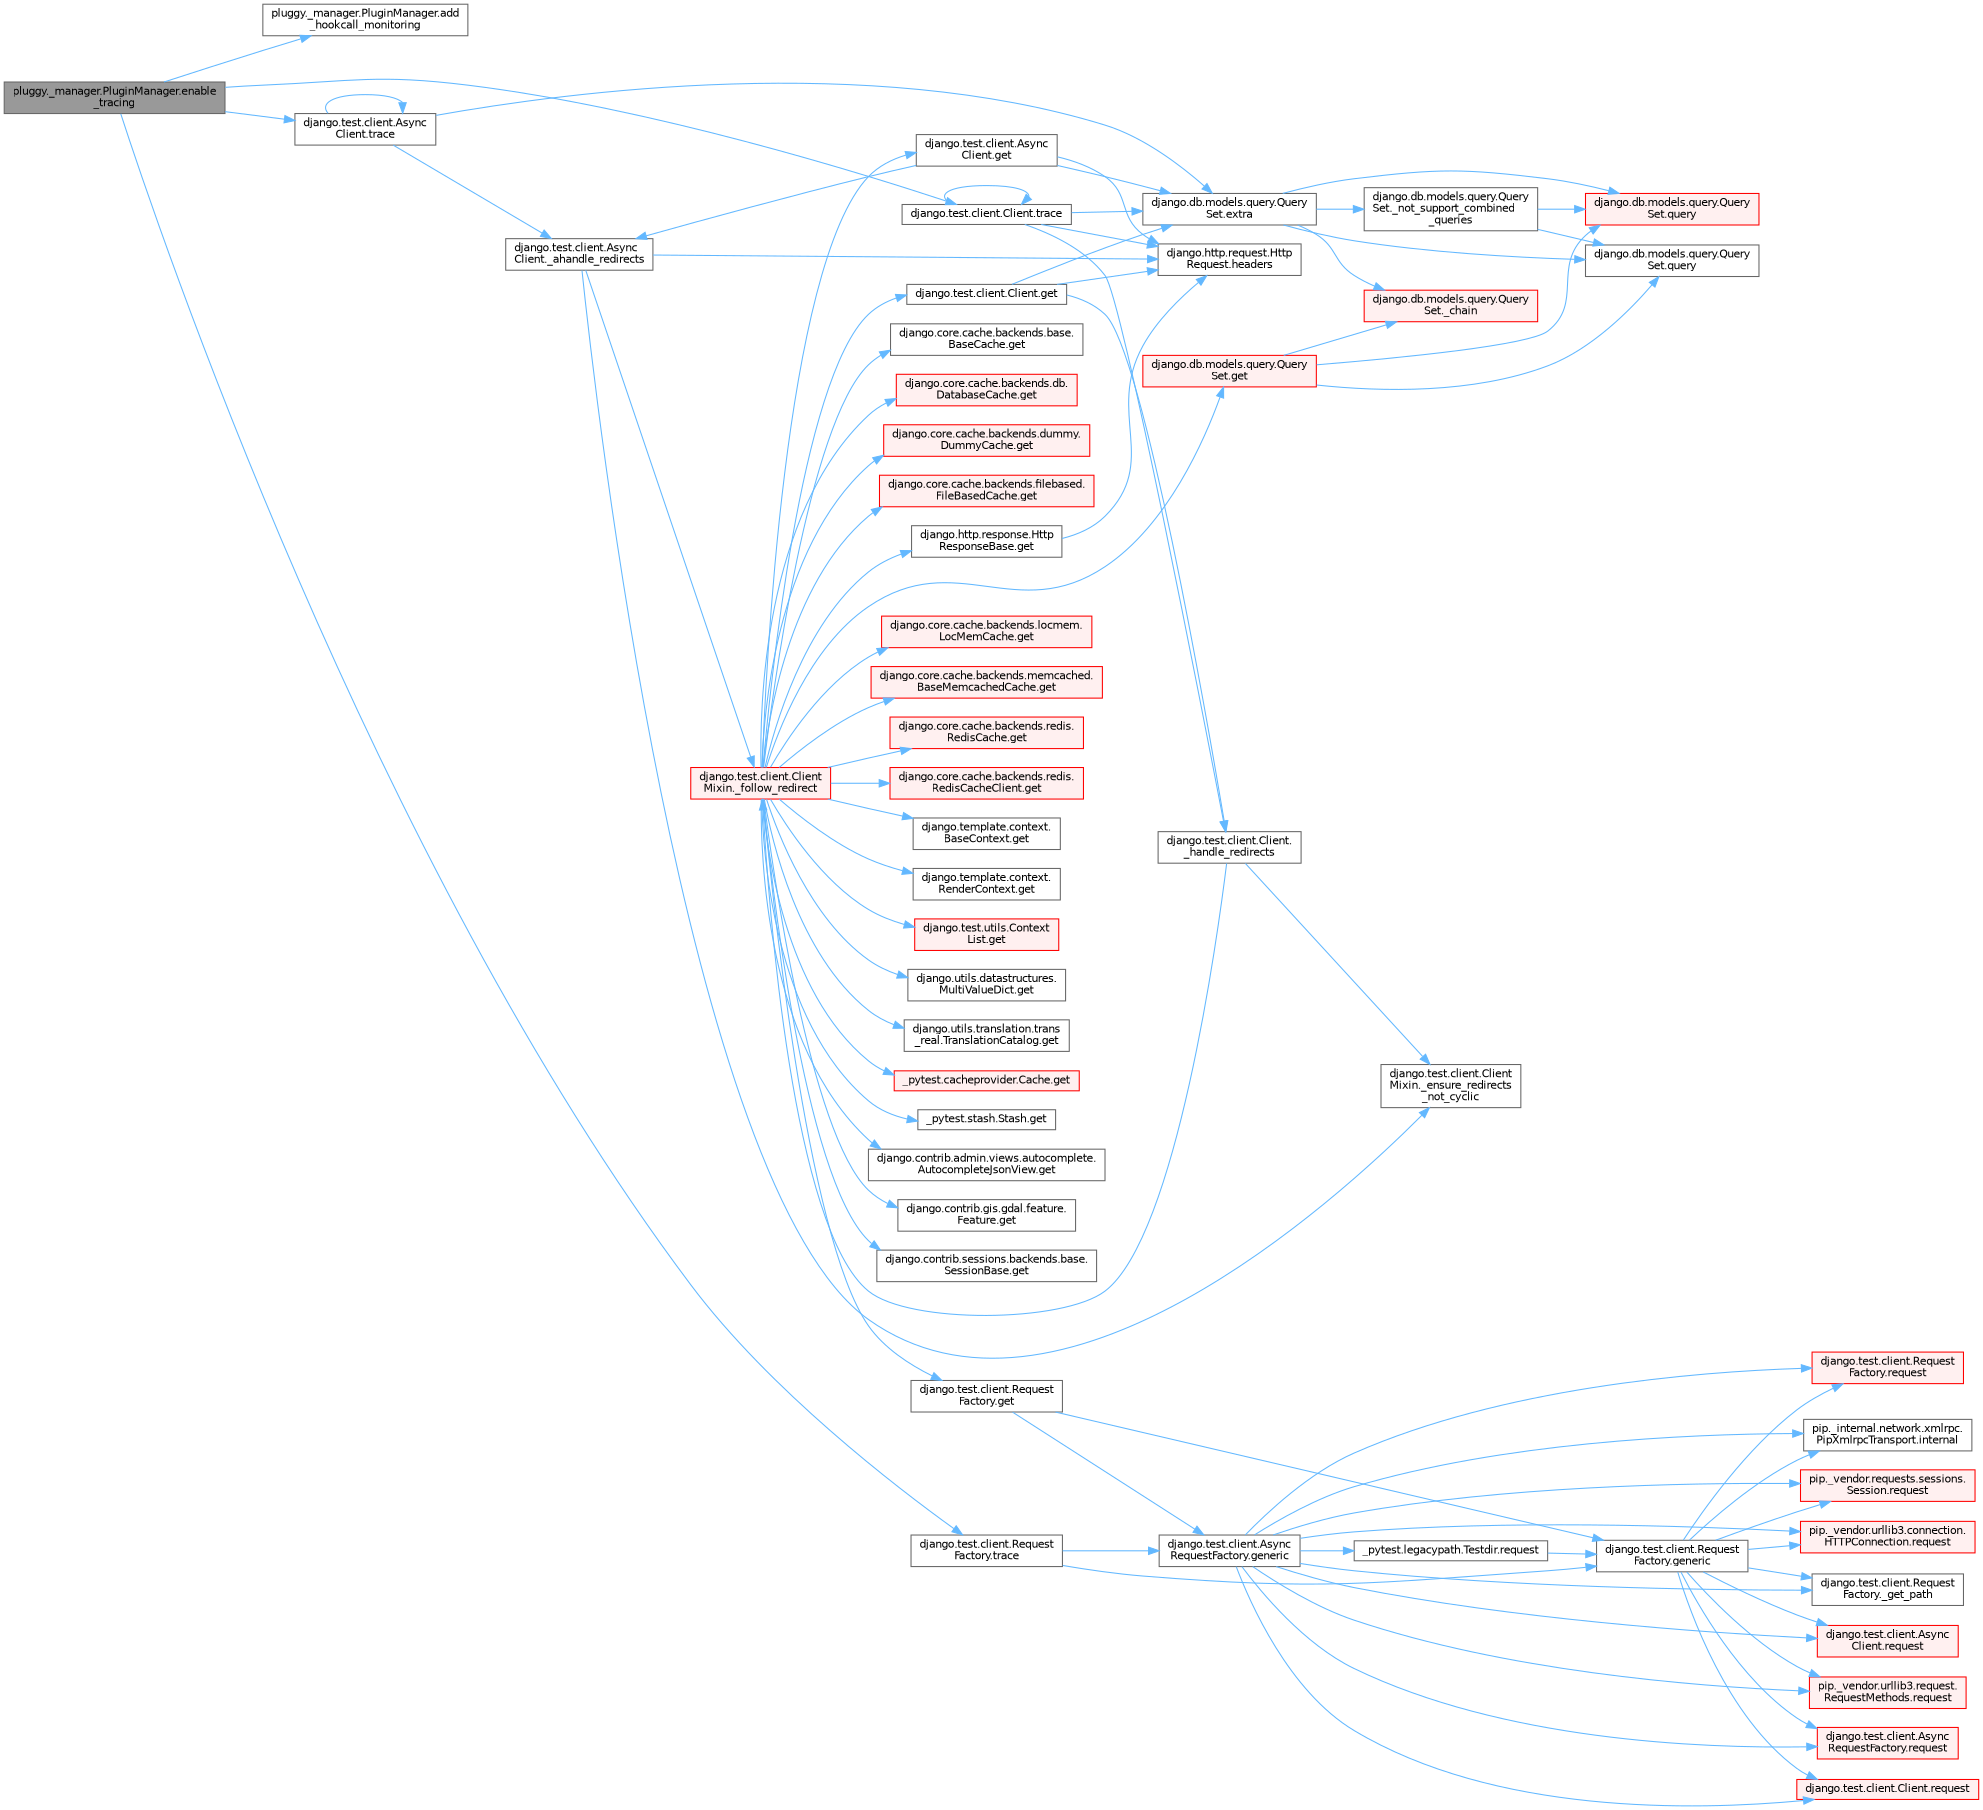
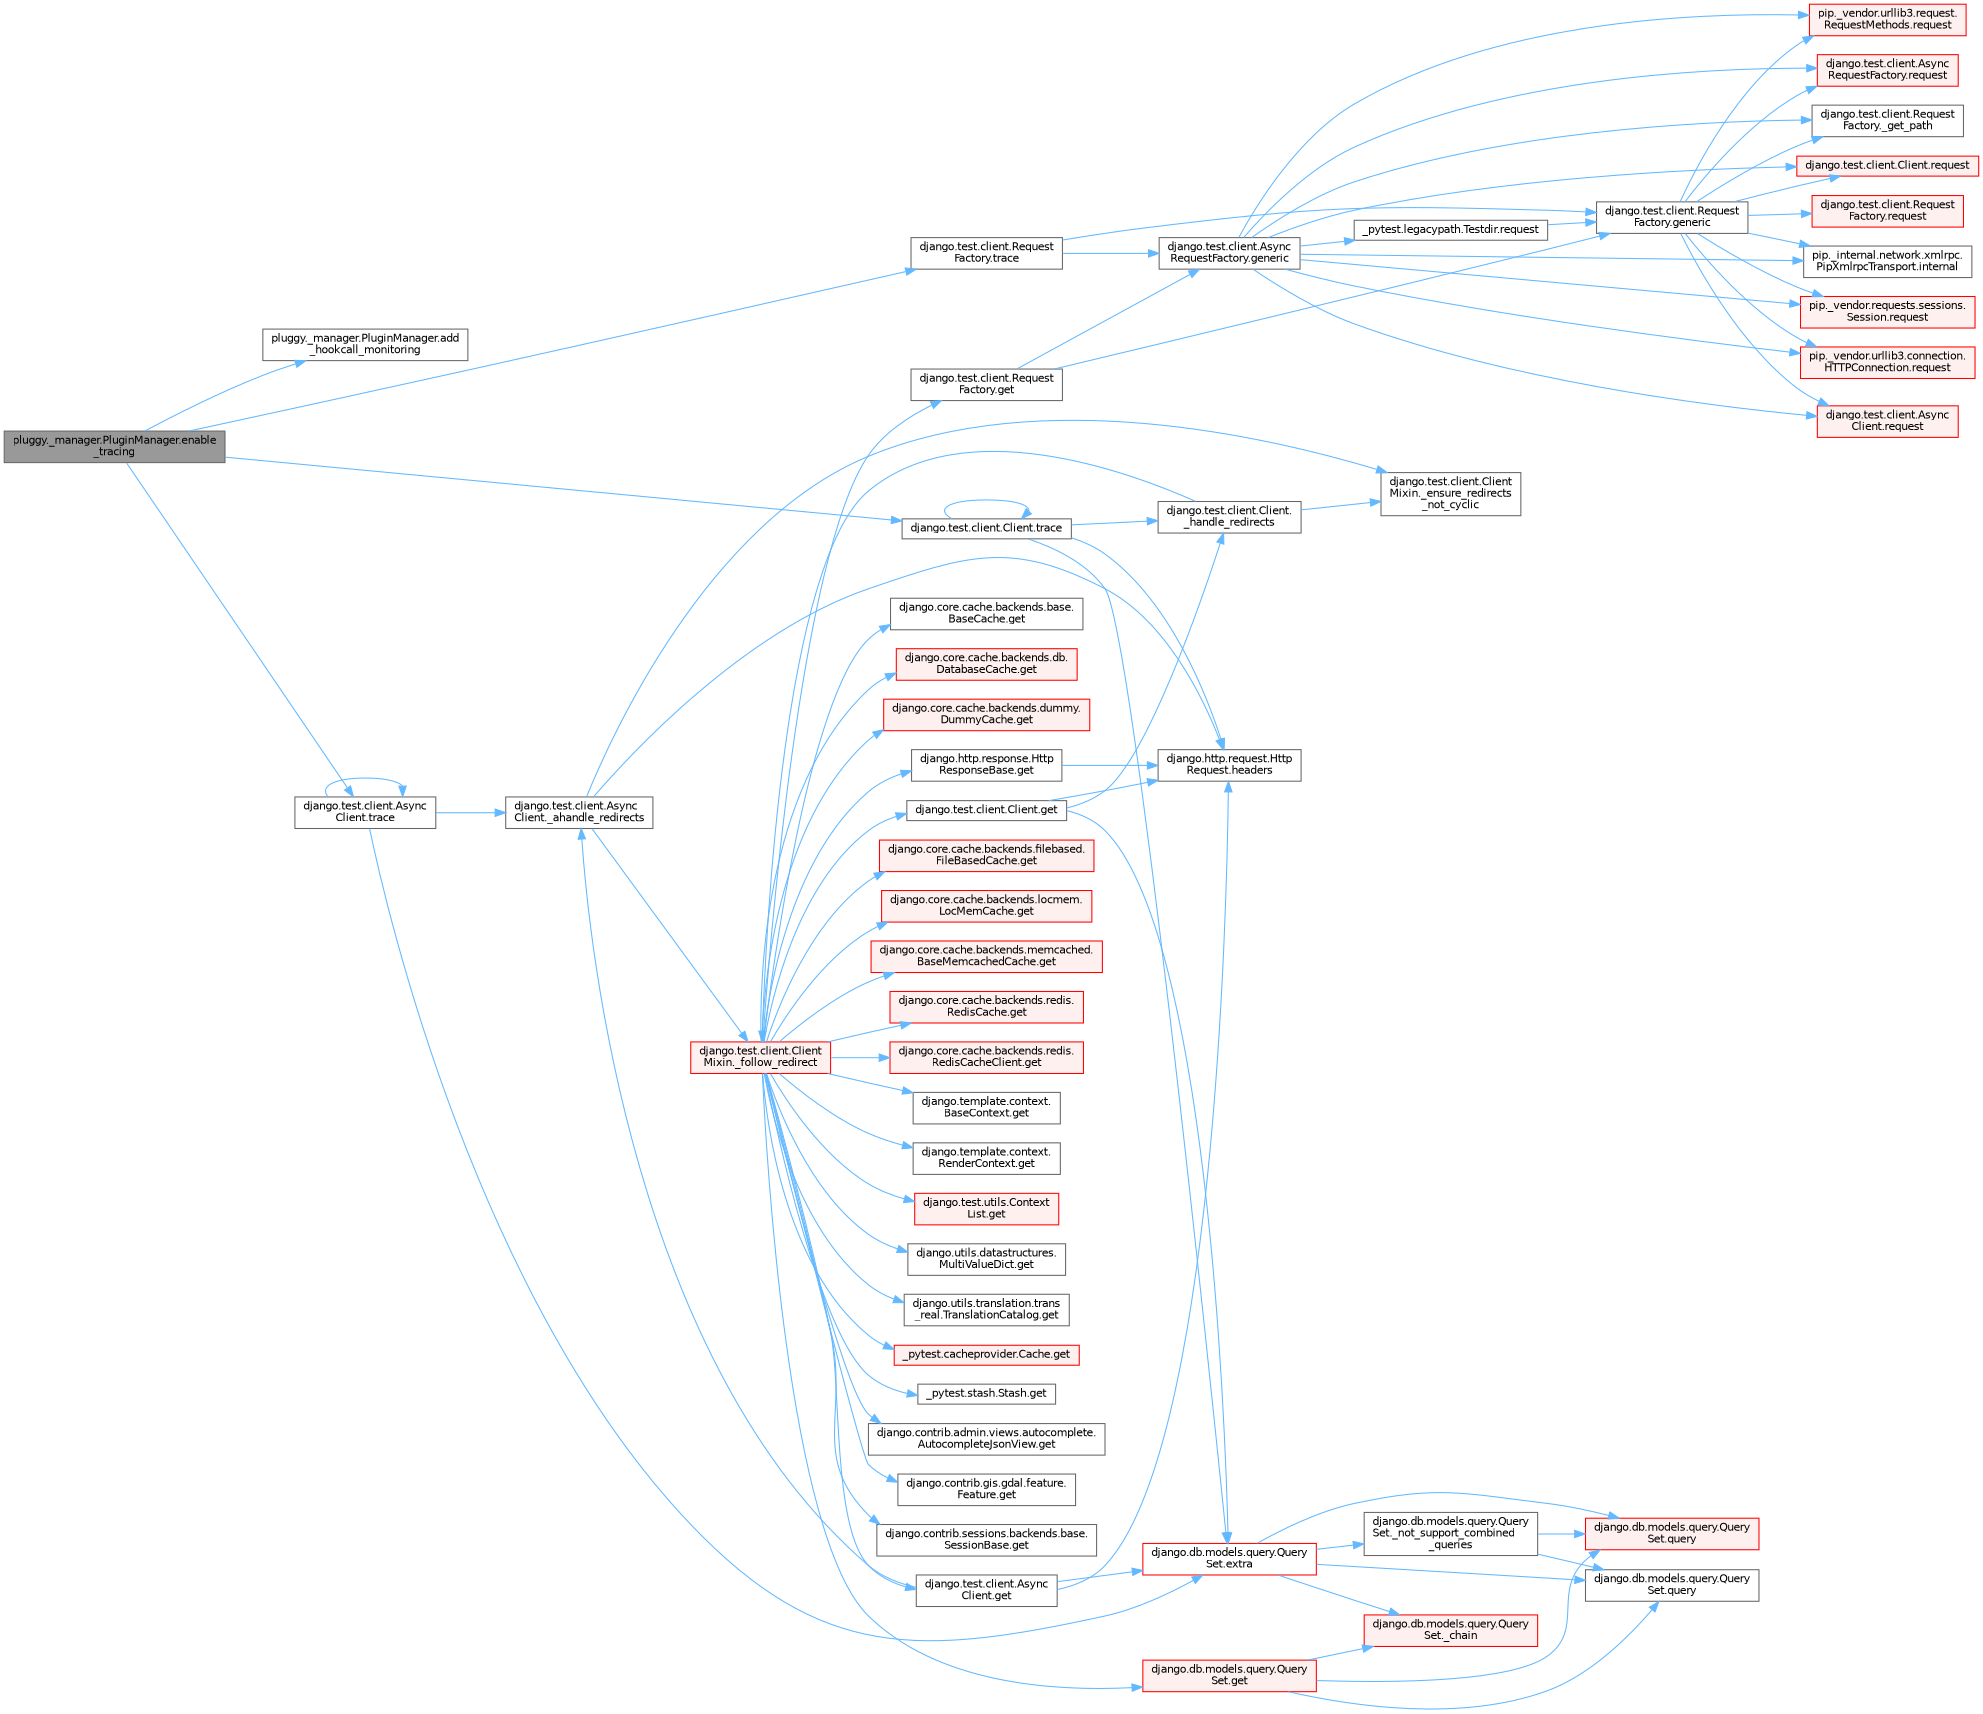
(1230, 209) -> (1230, 1559)
(1507, 1405) -> none
